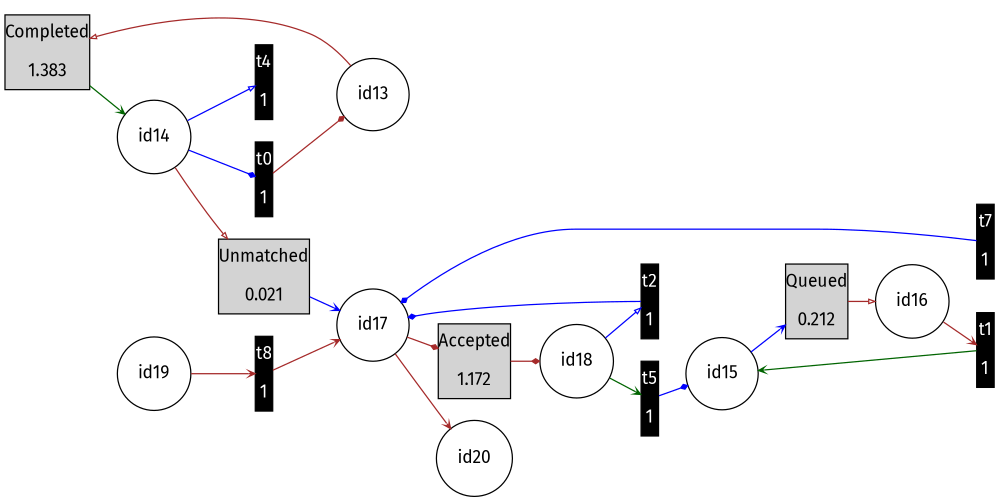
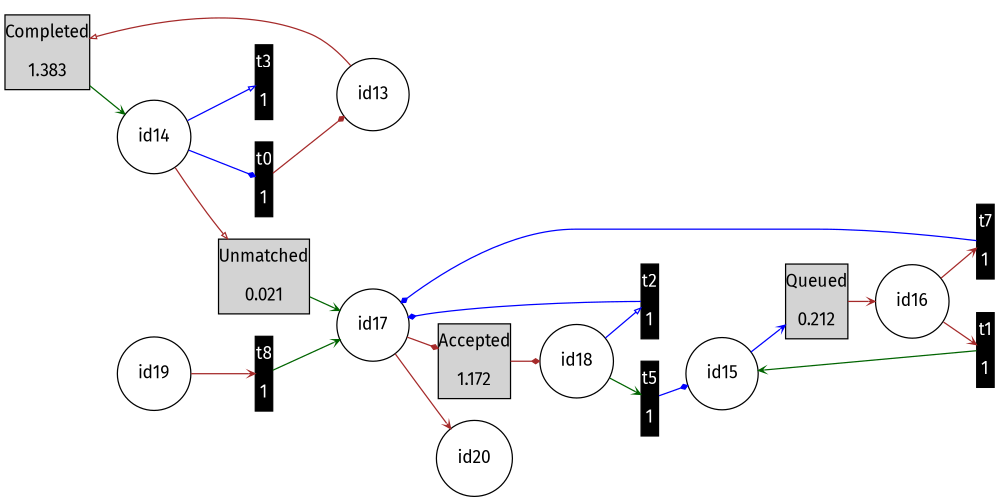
(264, 82) -> (264, 82)
none -> (956, 265)
(858, 301) -> (858, 301)
(322, 302) -> (322, 302)
(303, 356) -> (303, 356)
